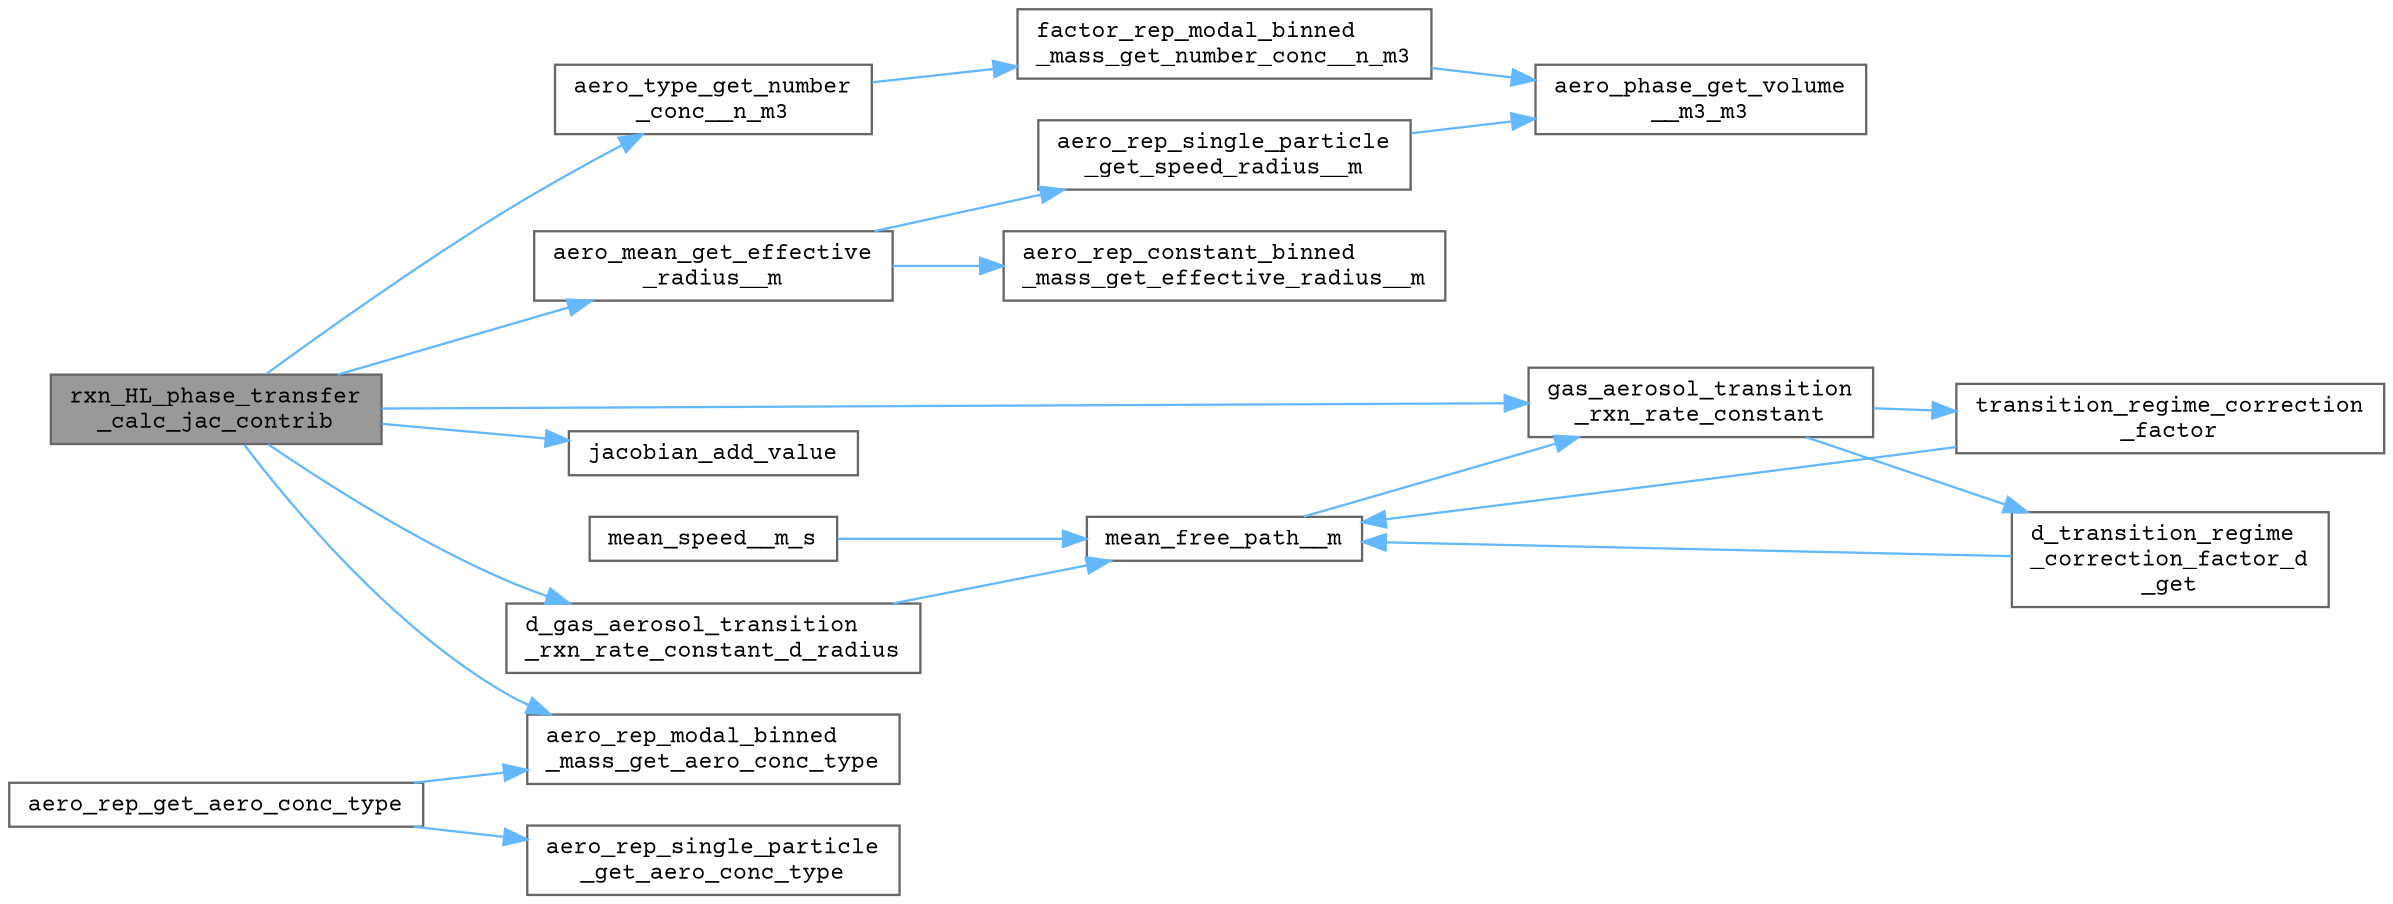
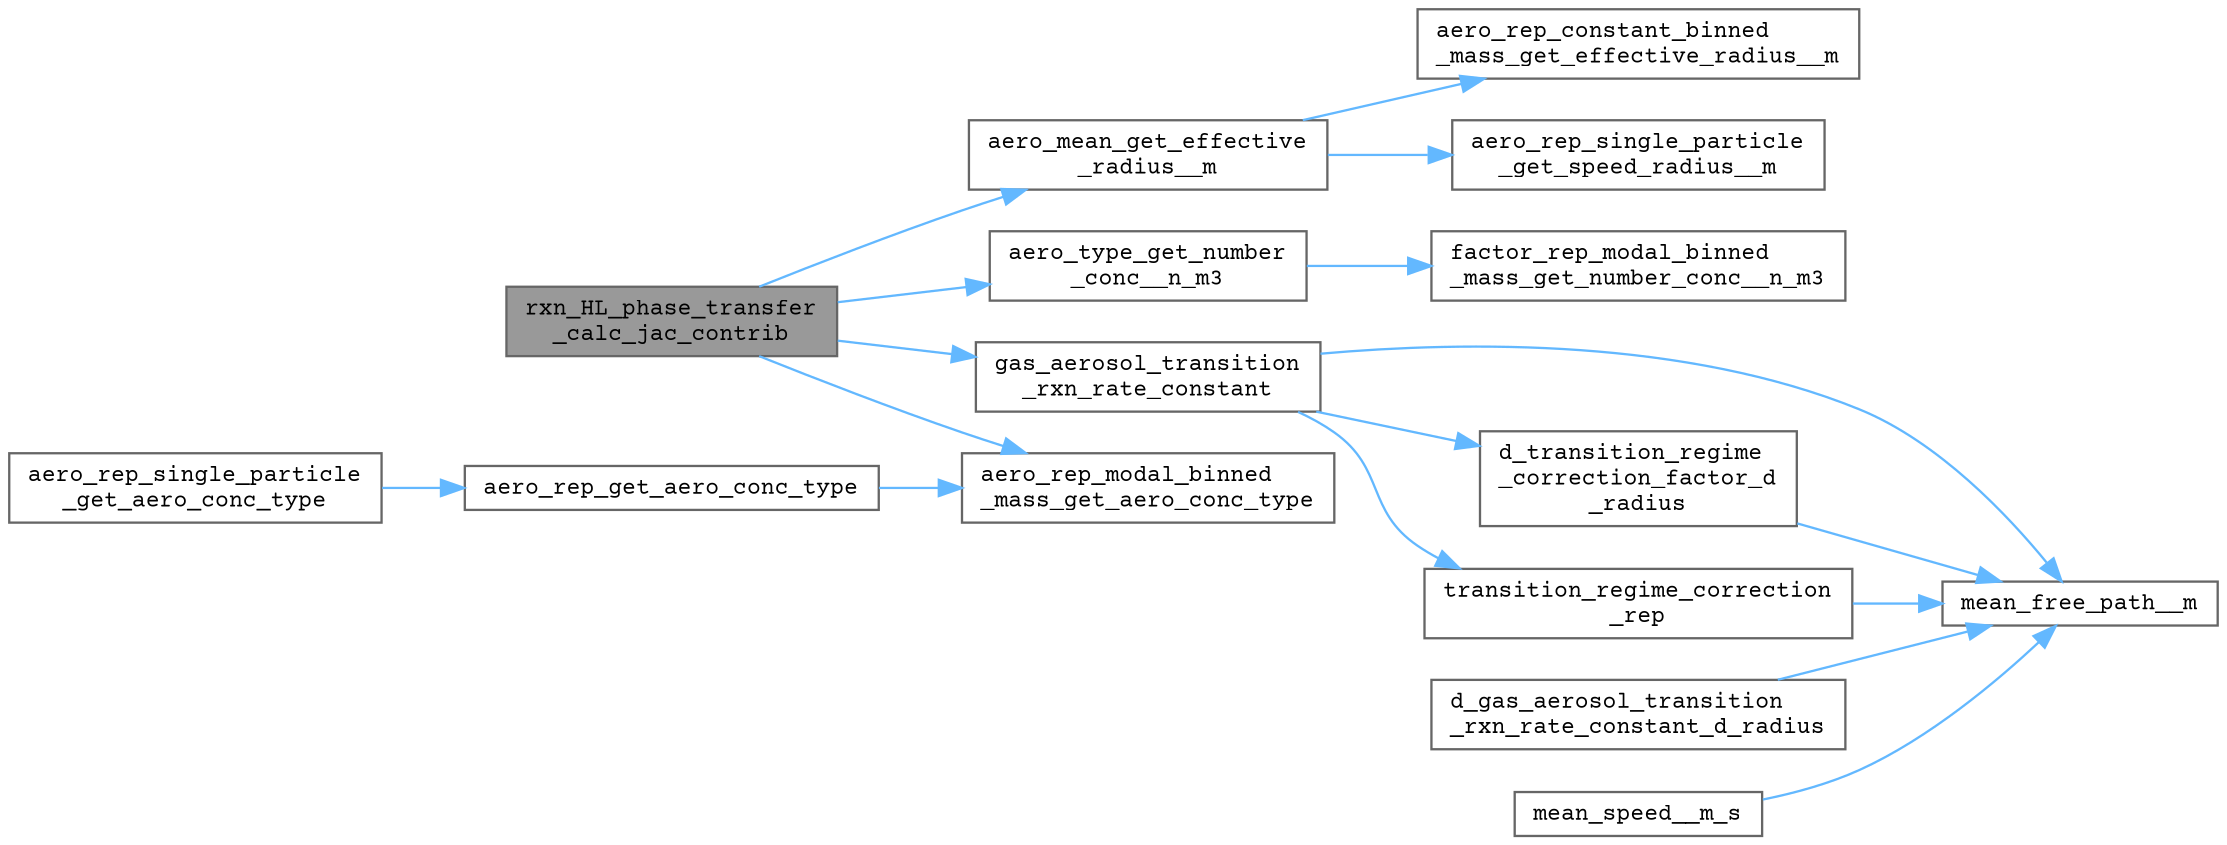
(1701, 99) -> none
(2170, 419) -> (1638, 604)
(713, 453) -> none
(1430, 480) -> (1714, 368)
(403, 529) -> none
(2170, 560) -> (1638, 479)
(459, 832) -> (411, 488)
